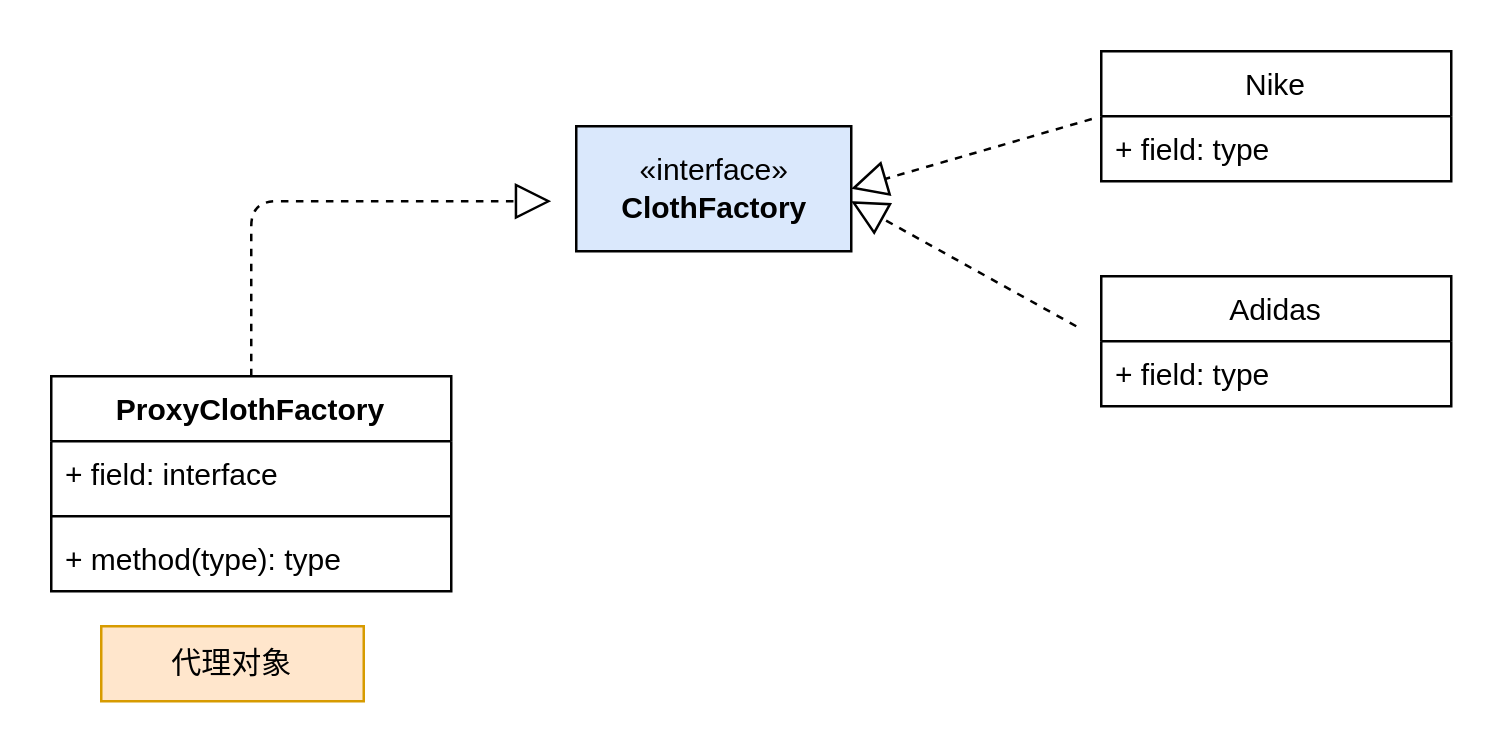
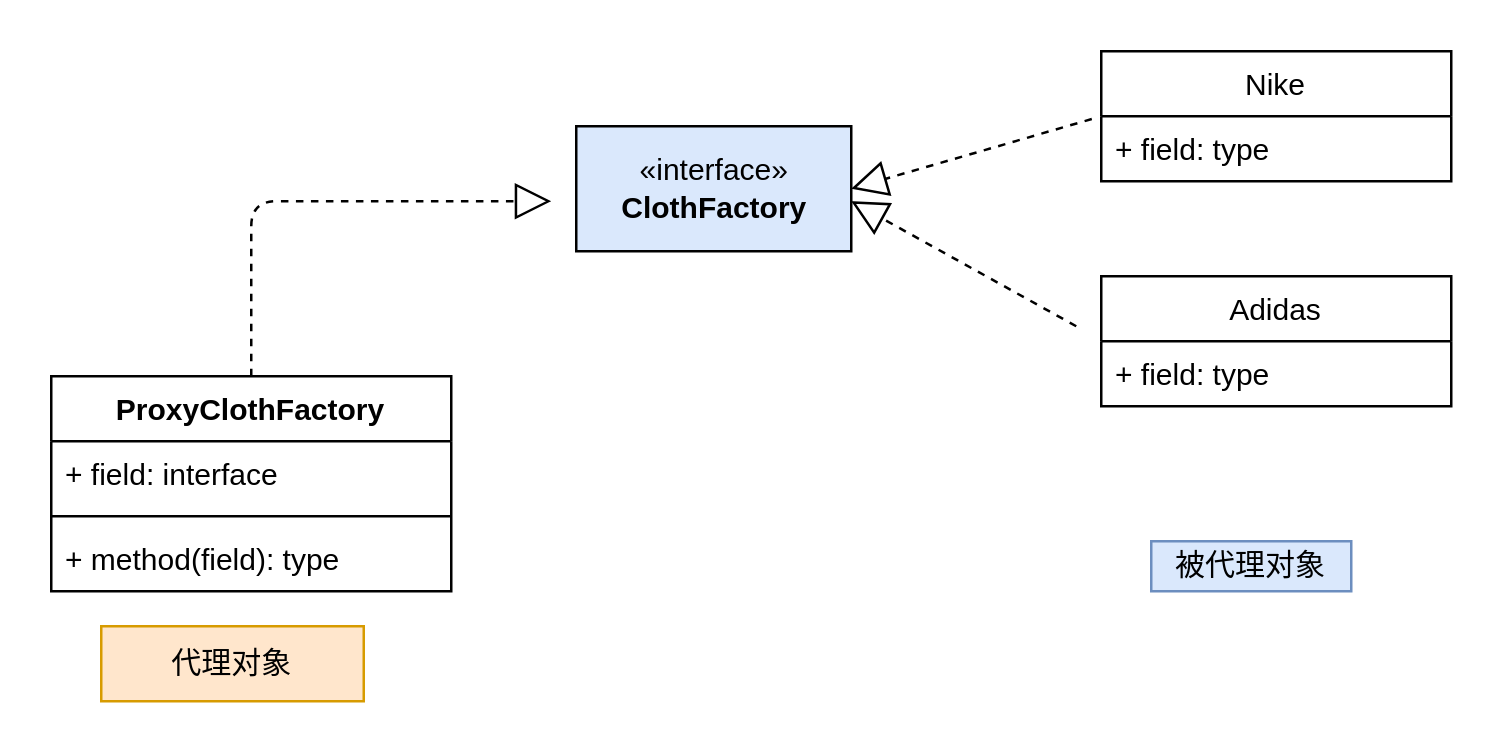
(221, 560) -> (222, 560)
none -> (1251, 566)
